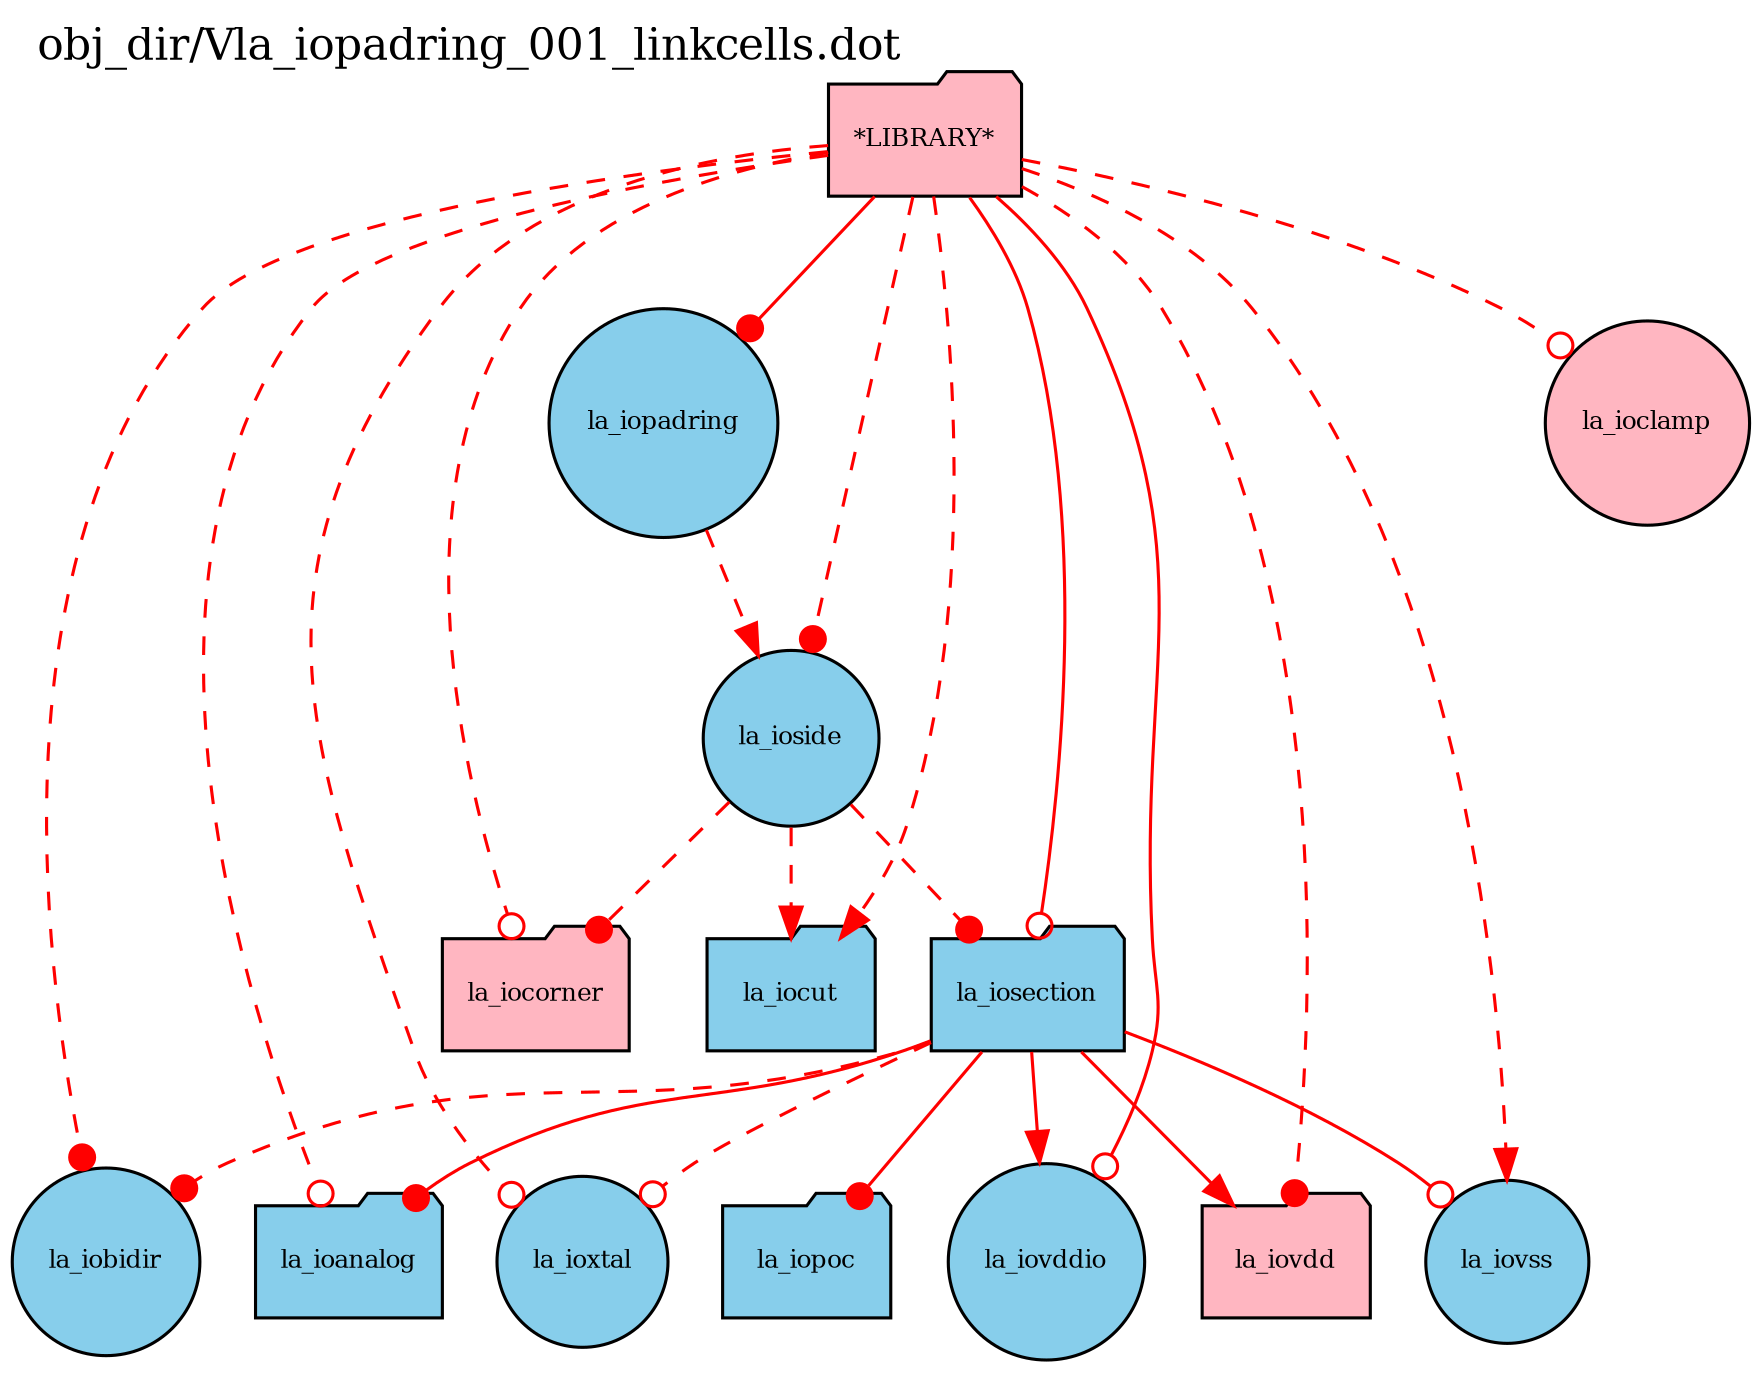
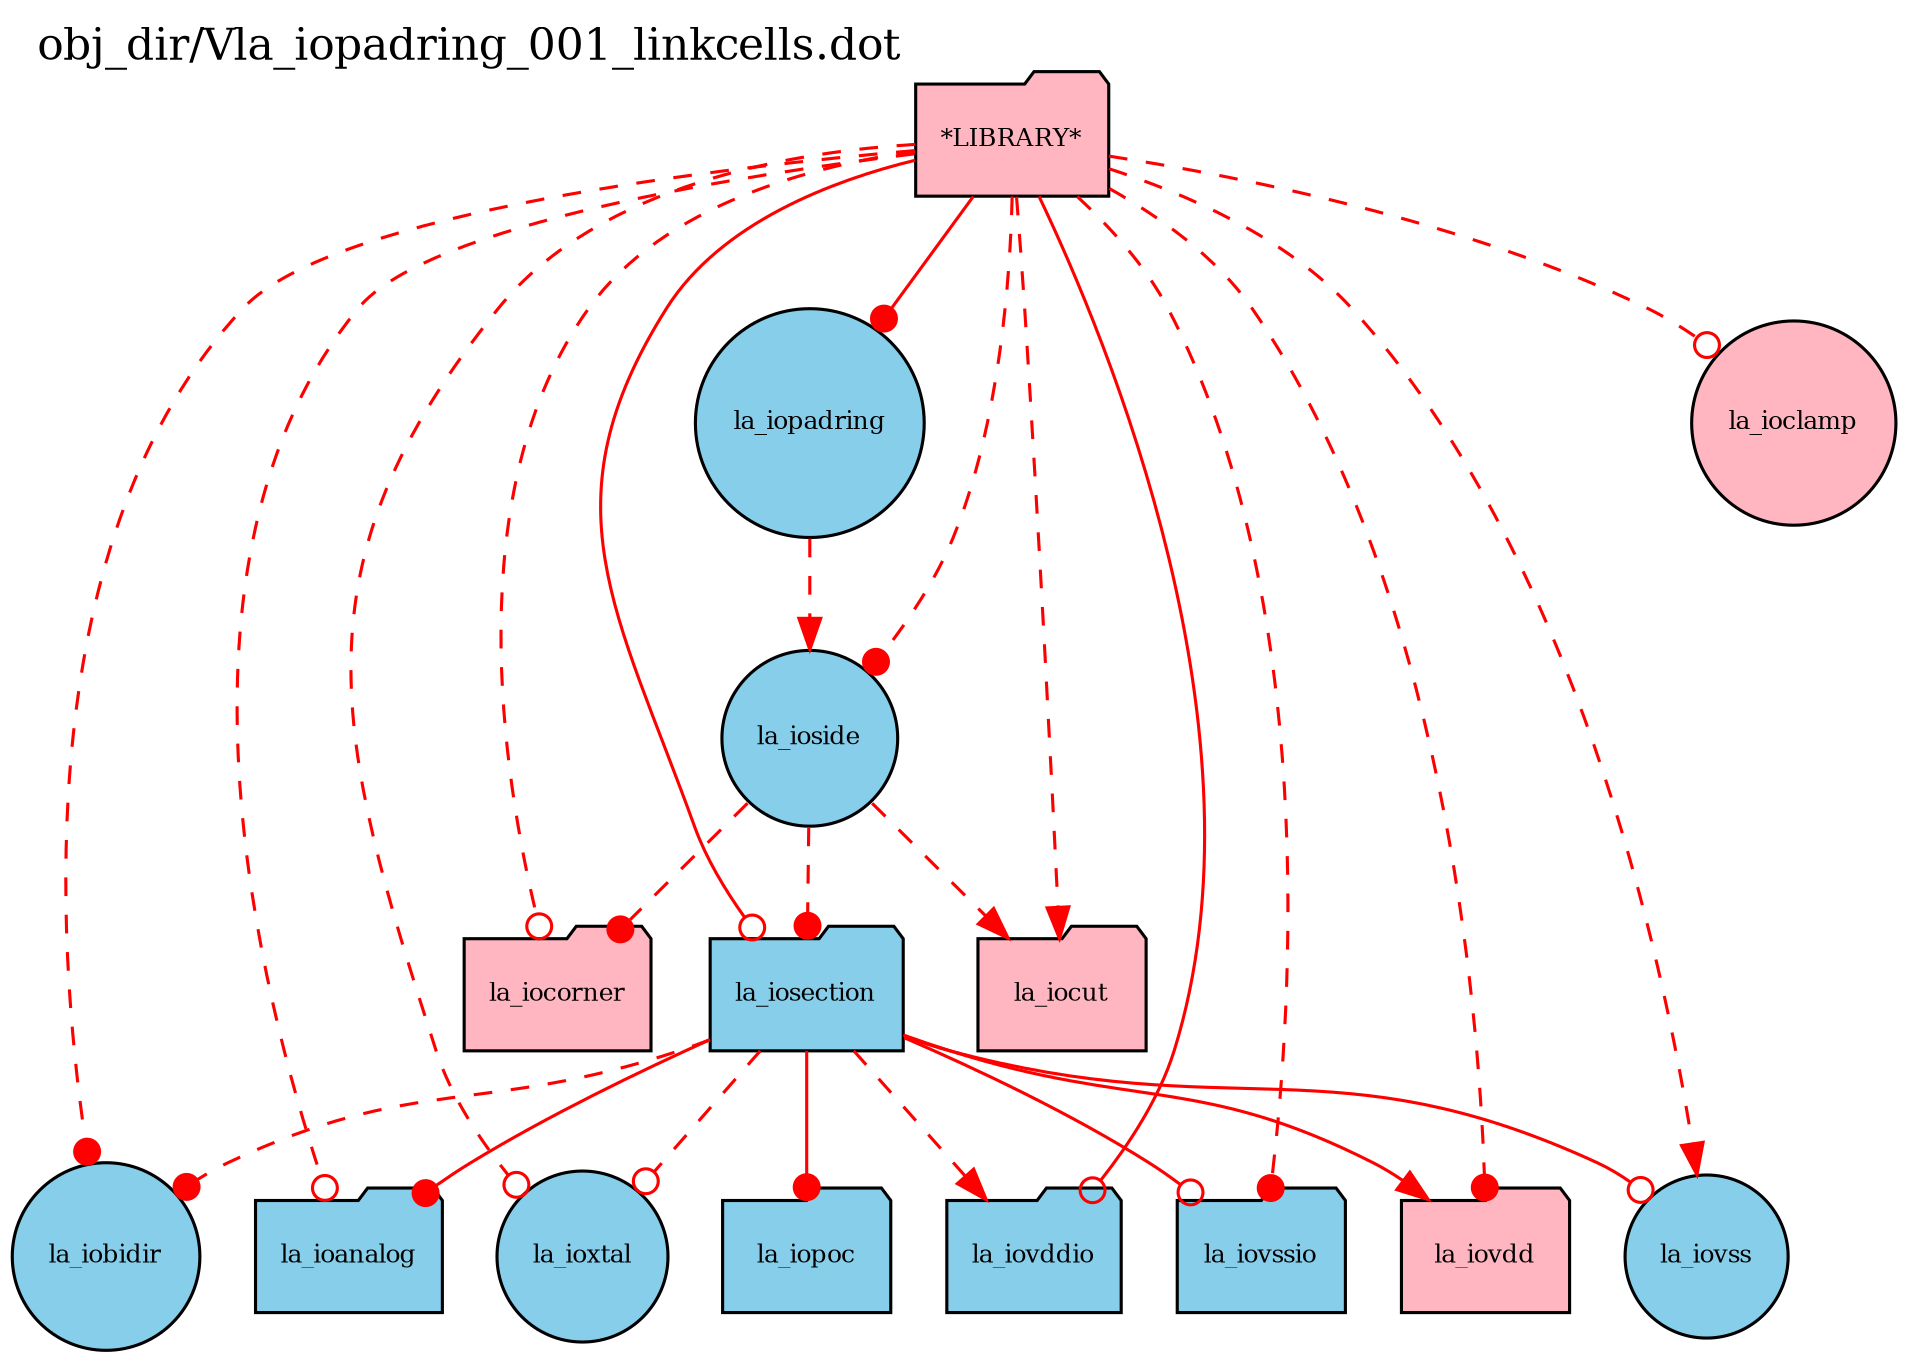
(791, 995) -> (1062, 995)
(1034, 1092) -> (909, 1113)
none -> (1261, 1257)
(1046, 1262) -> (1034, 1257)
